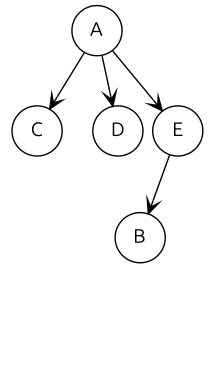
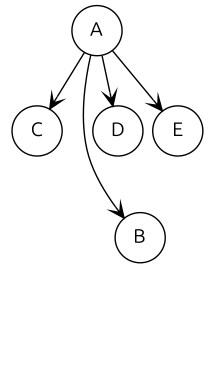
(161, 178) -> (85, 134)
